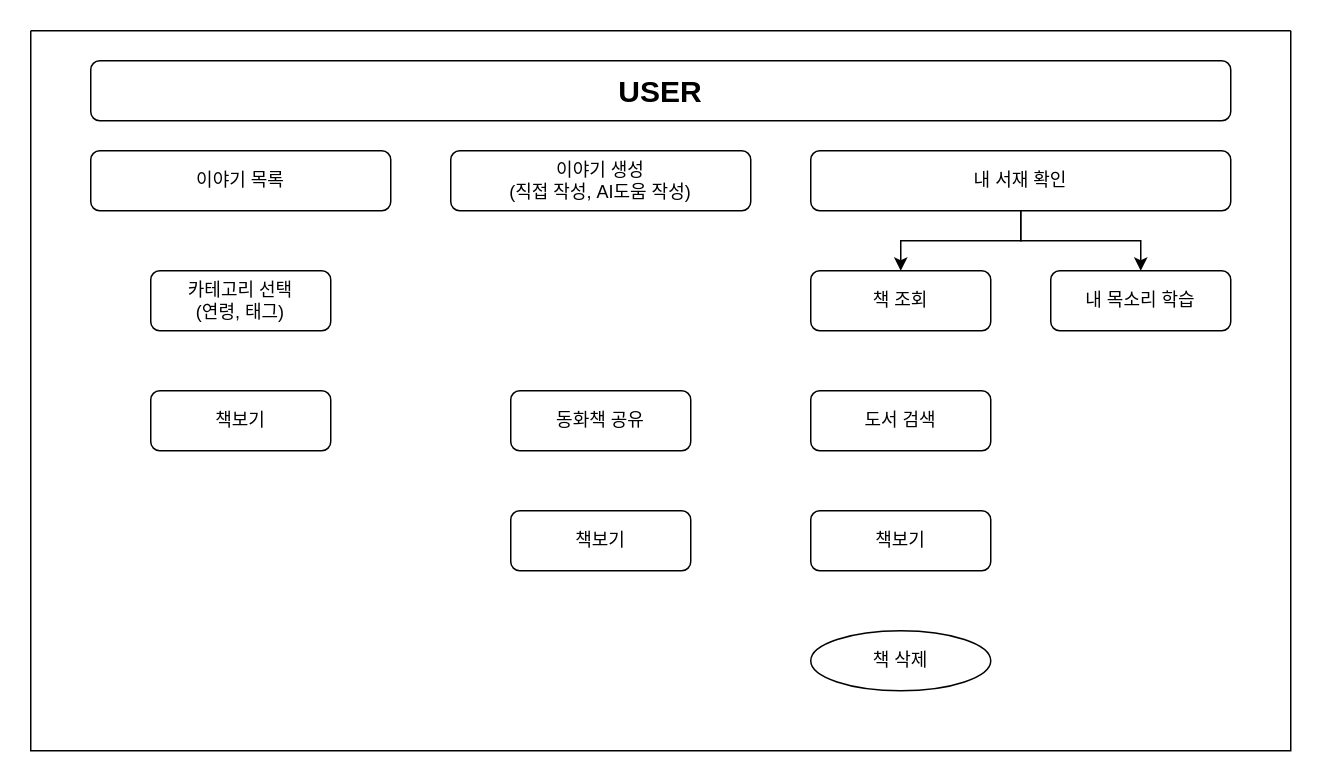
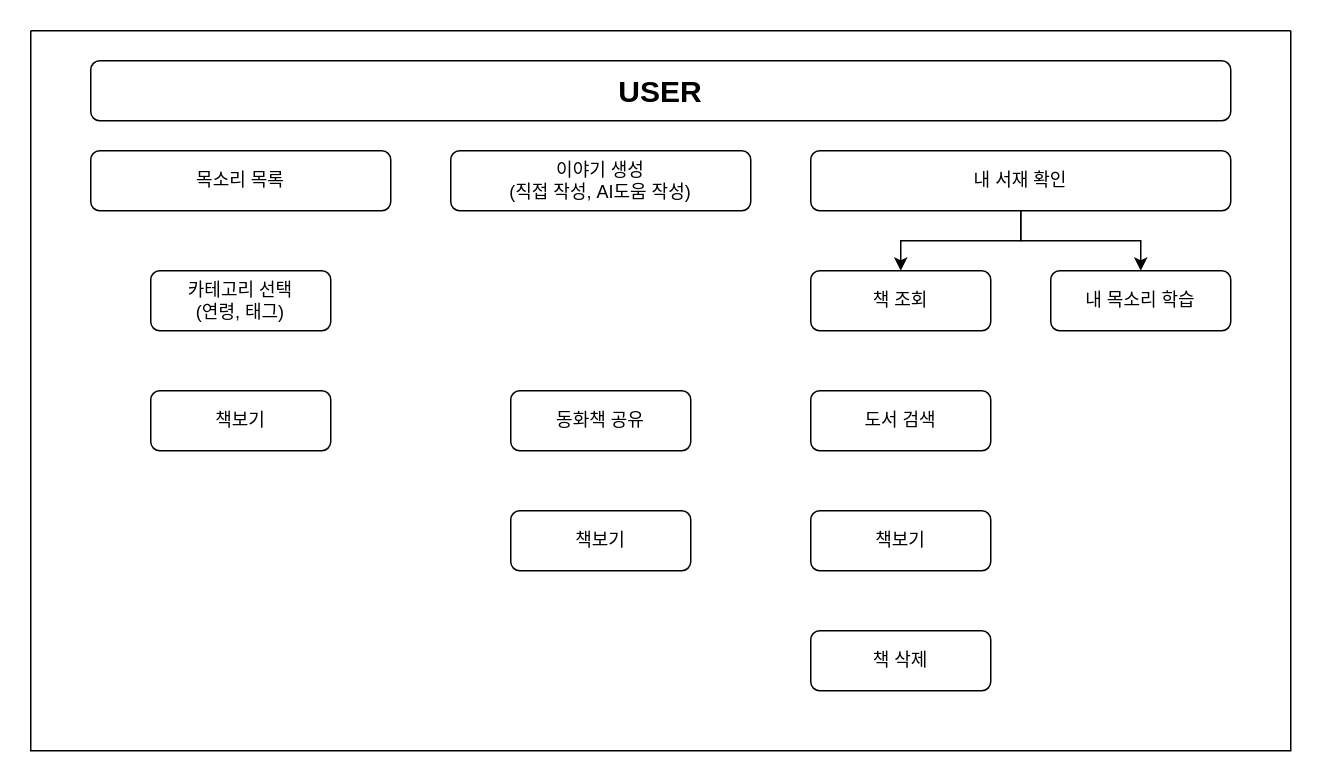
(241, 181) -> (241, 181)
(901, 661) -> (901, 661)
